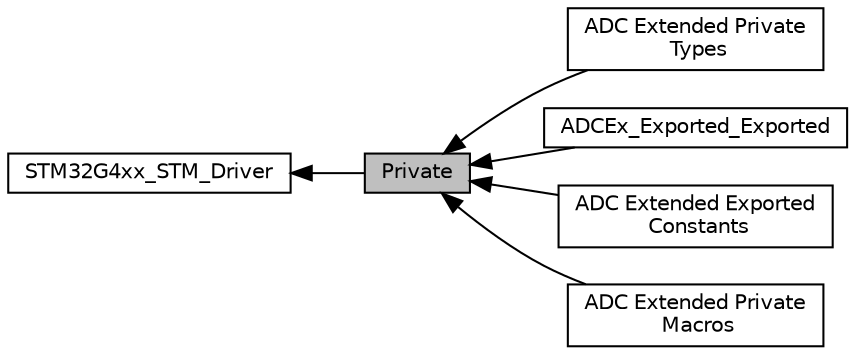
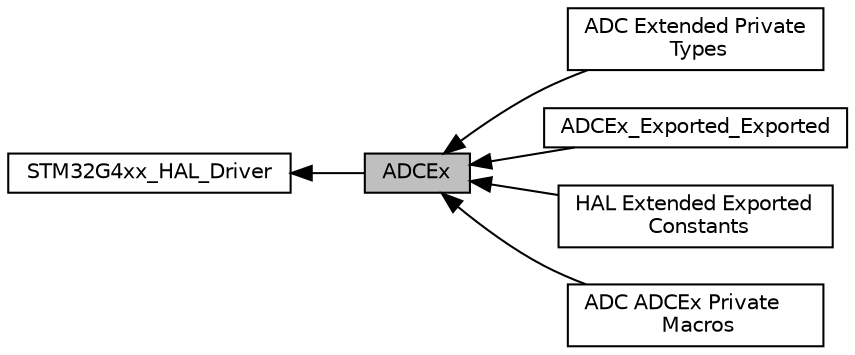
(149, 173) -> (149, 173)
(417, 173) -> (417, 173)
(696, 216) -> (696, 216)
(696, 315) -> (696, 315)
